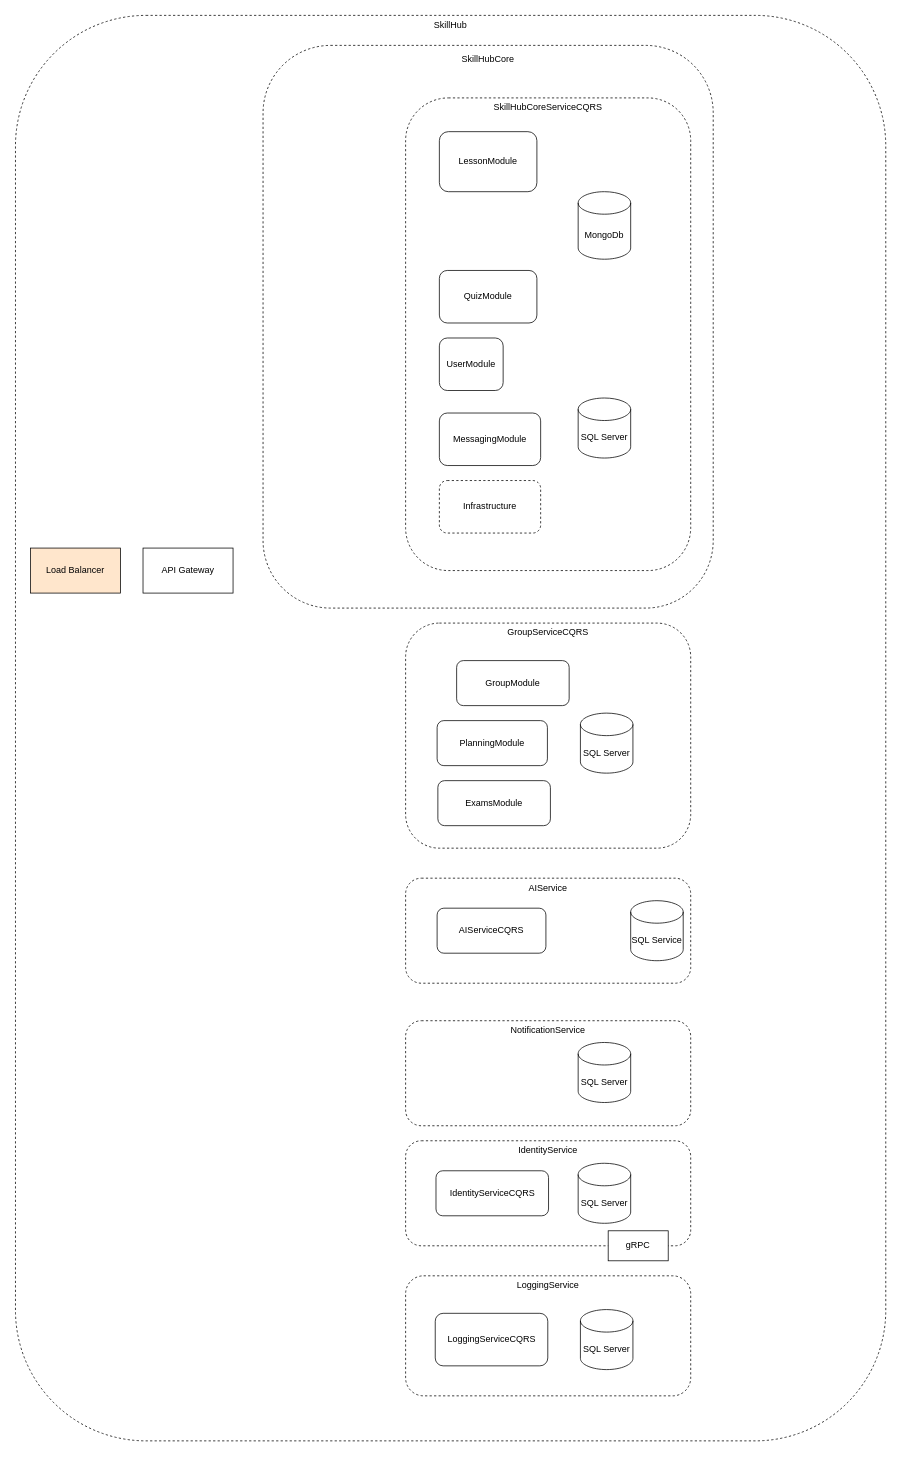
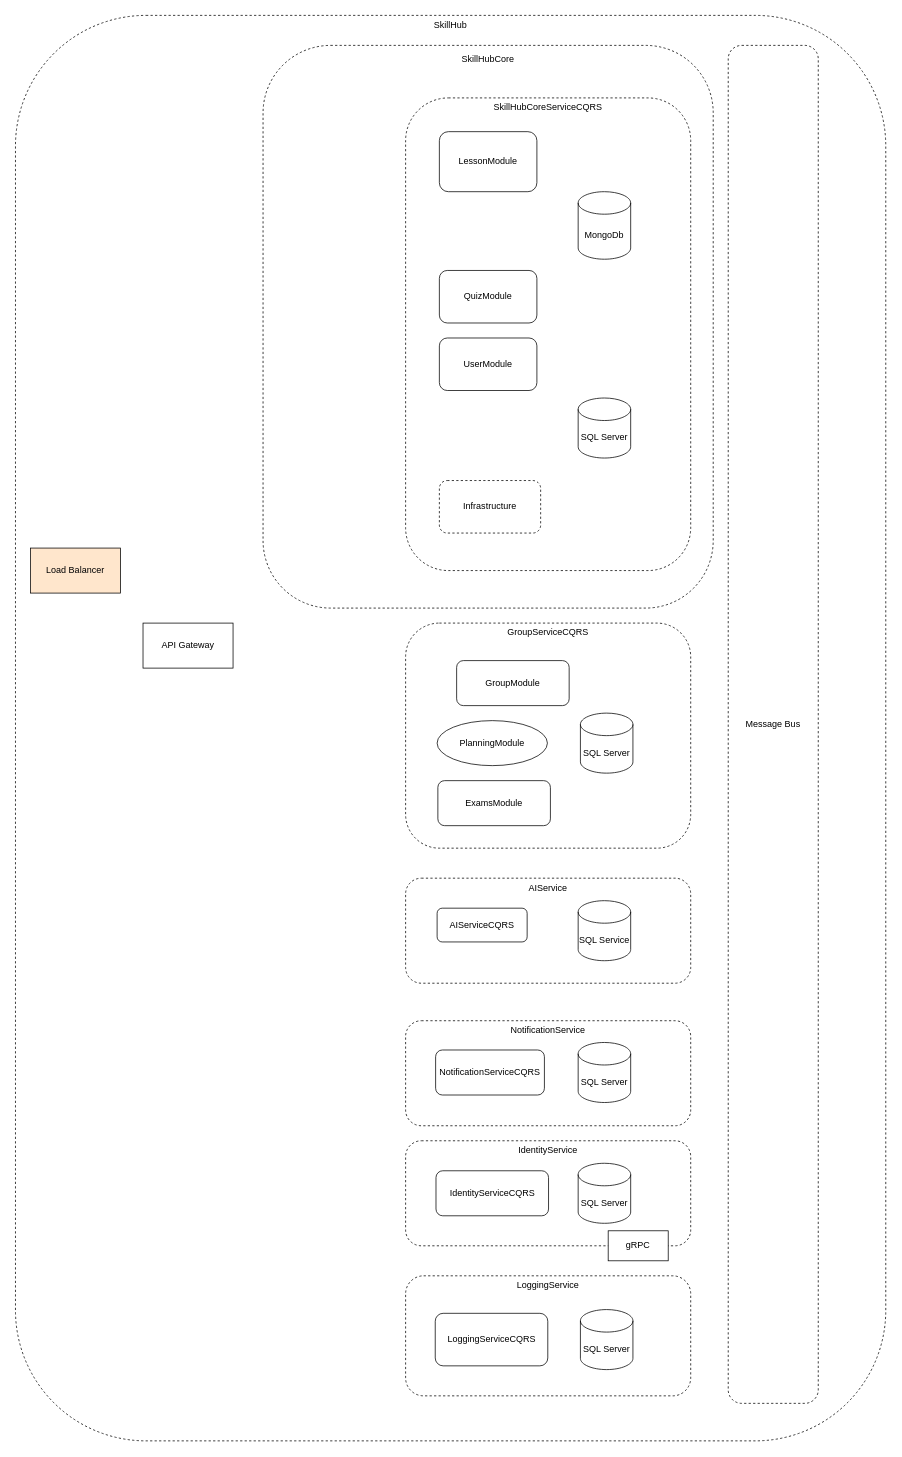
(471, 364) -> (488, 364)
(490, 439) -> none
(188, 570) -> (188, 645)
none -> (773, 724)
(492, 743) -> (492, 743)
(491, 930) -> (482, 925)
(657, 930) -> (604, 930)
none -> (490, 1072)
